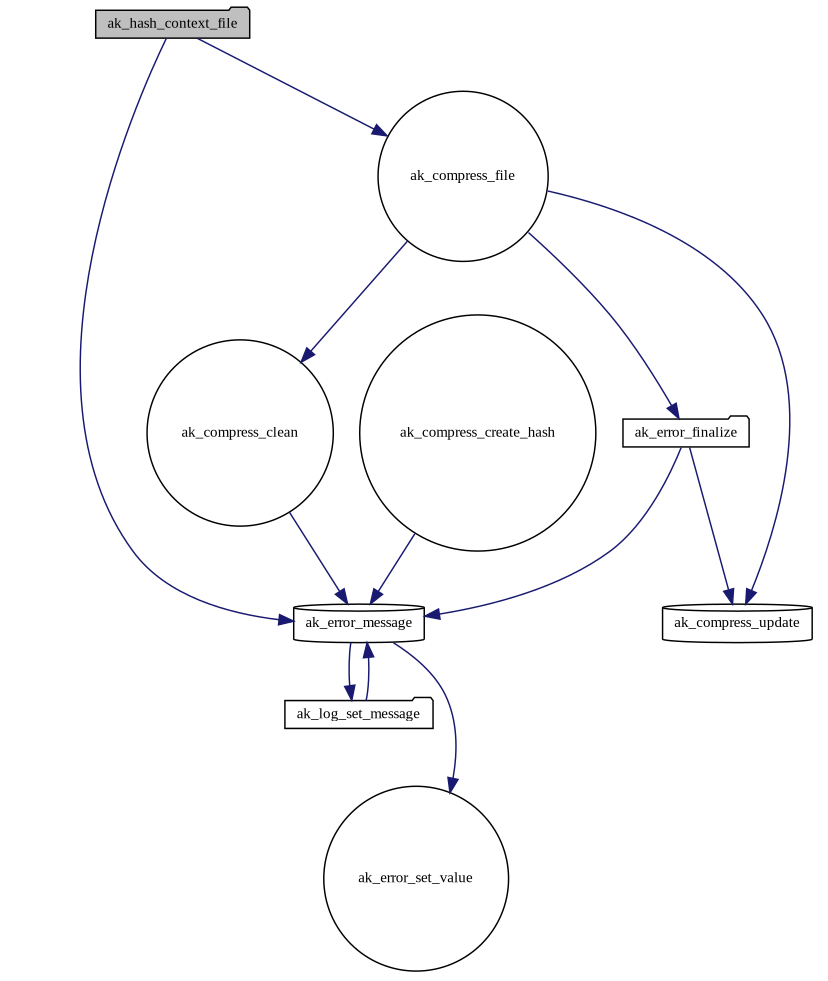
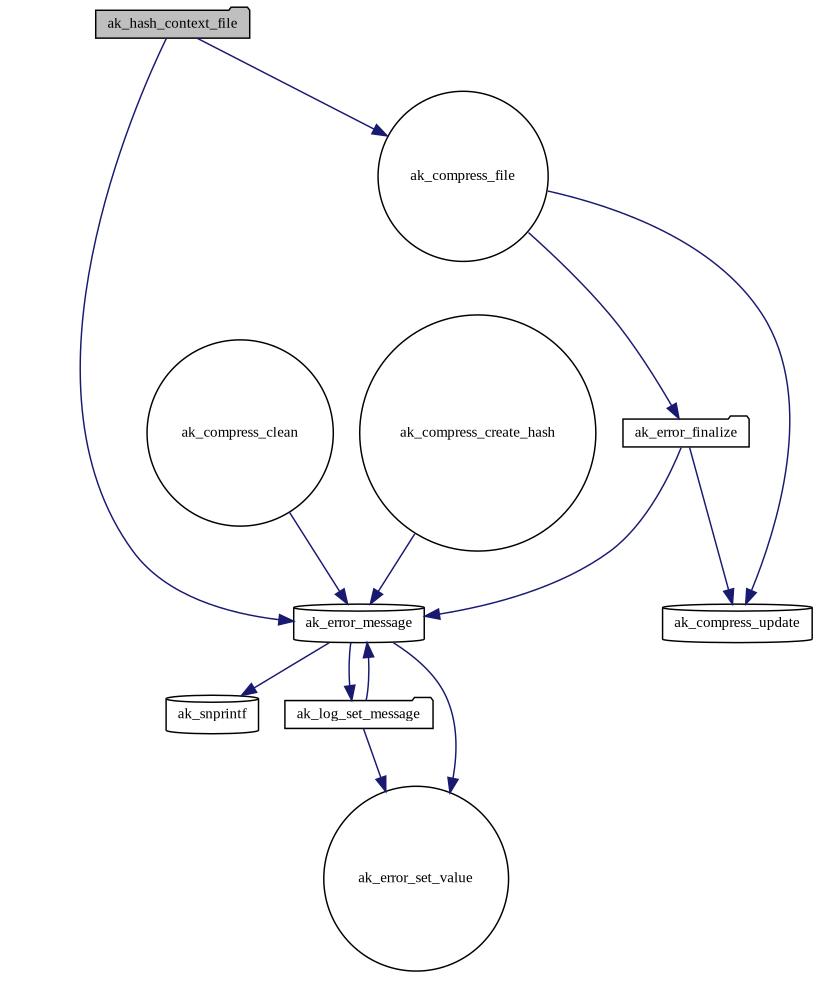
(359, 296) -> none
none -> (212, 715)
none -> (372, 753)
